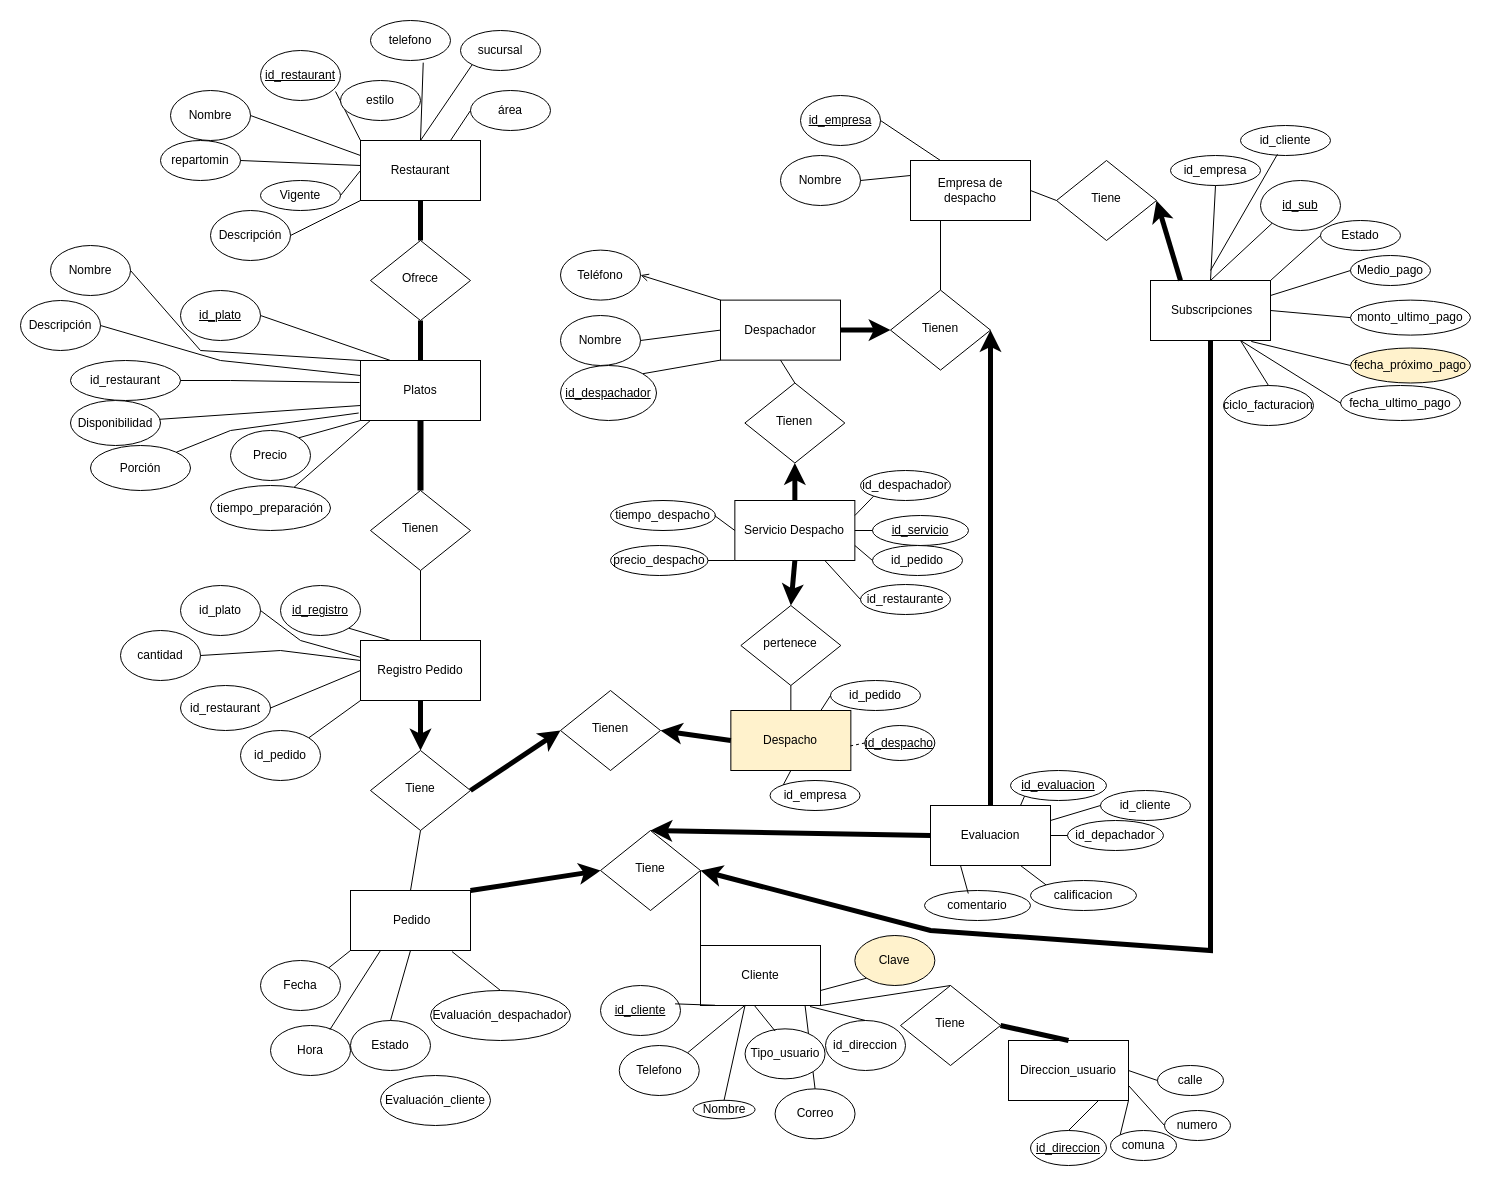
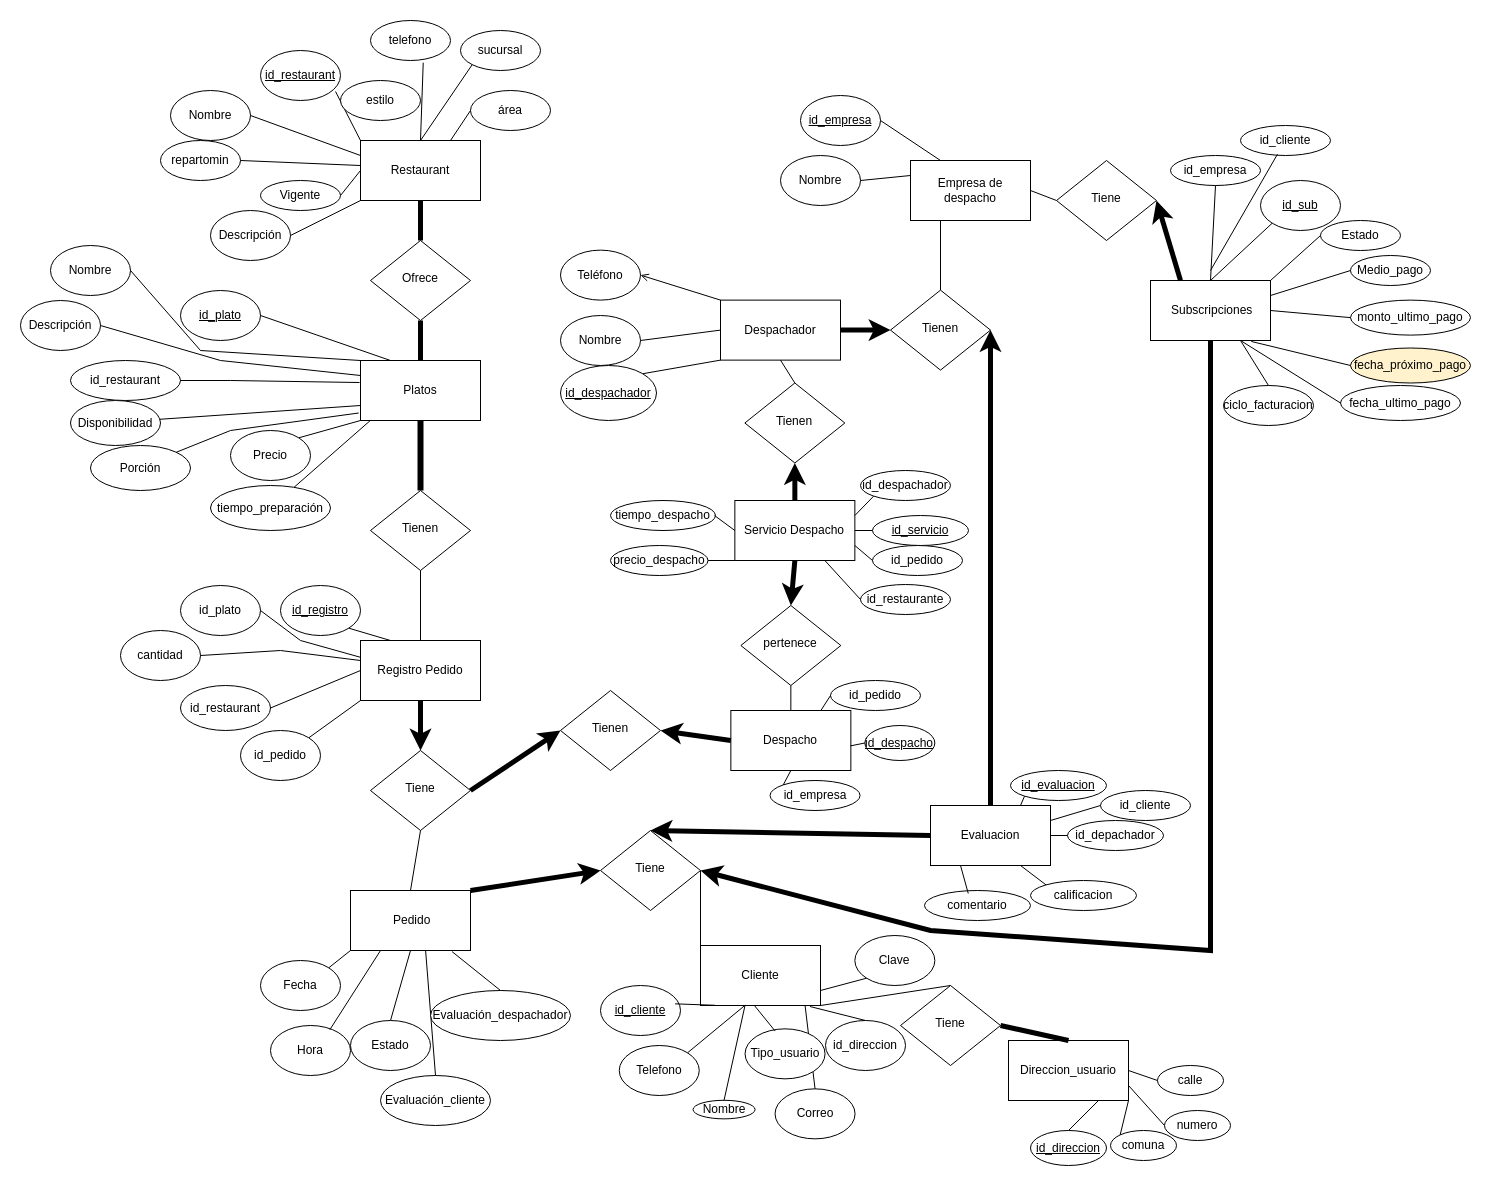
(791, 741) -> (791, 741)
(858, 744) -> (858, 744)
(895, 961) -> (895, 961)
none -> (431, 1014)
